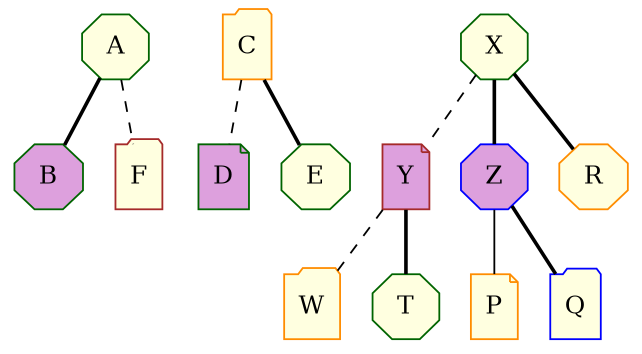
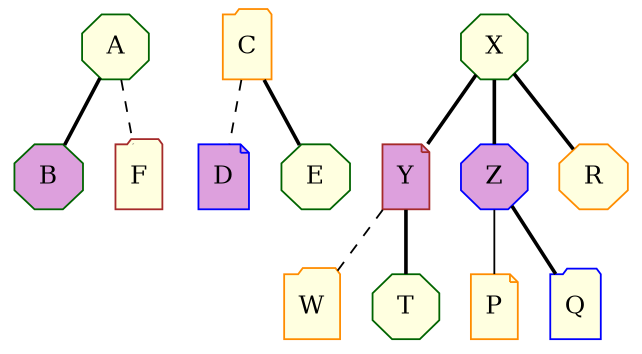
(452, 109) -> (452, 109)
(224, 177) -> (224, 177)
